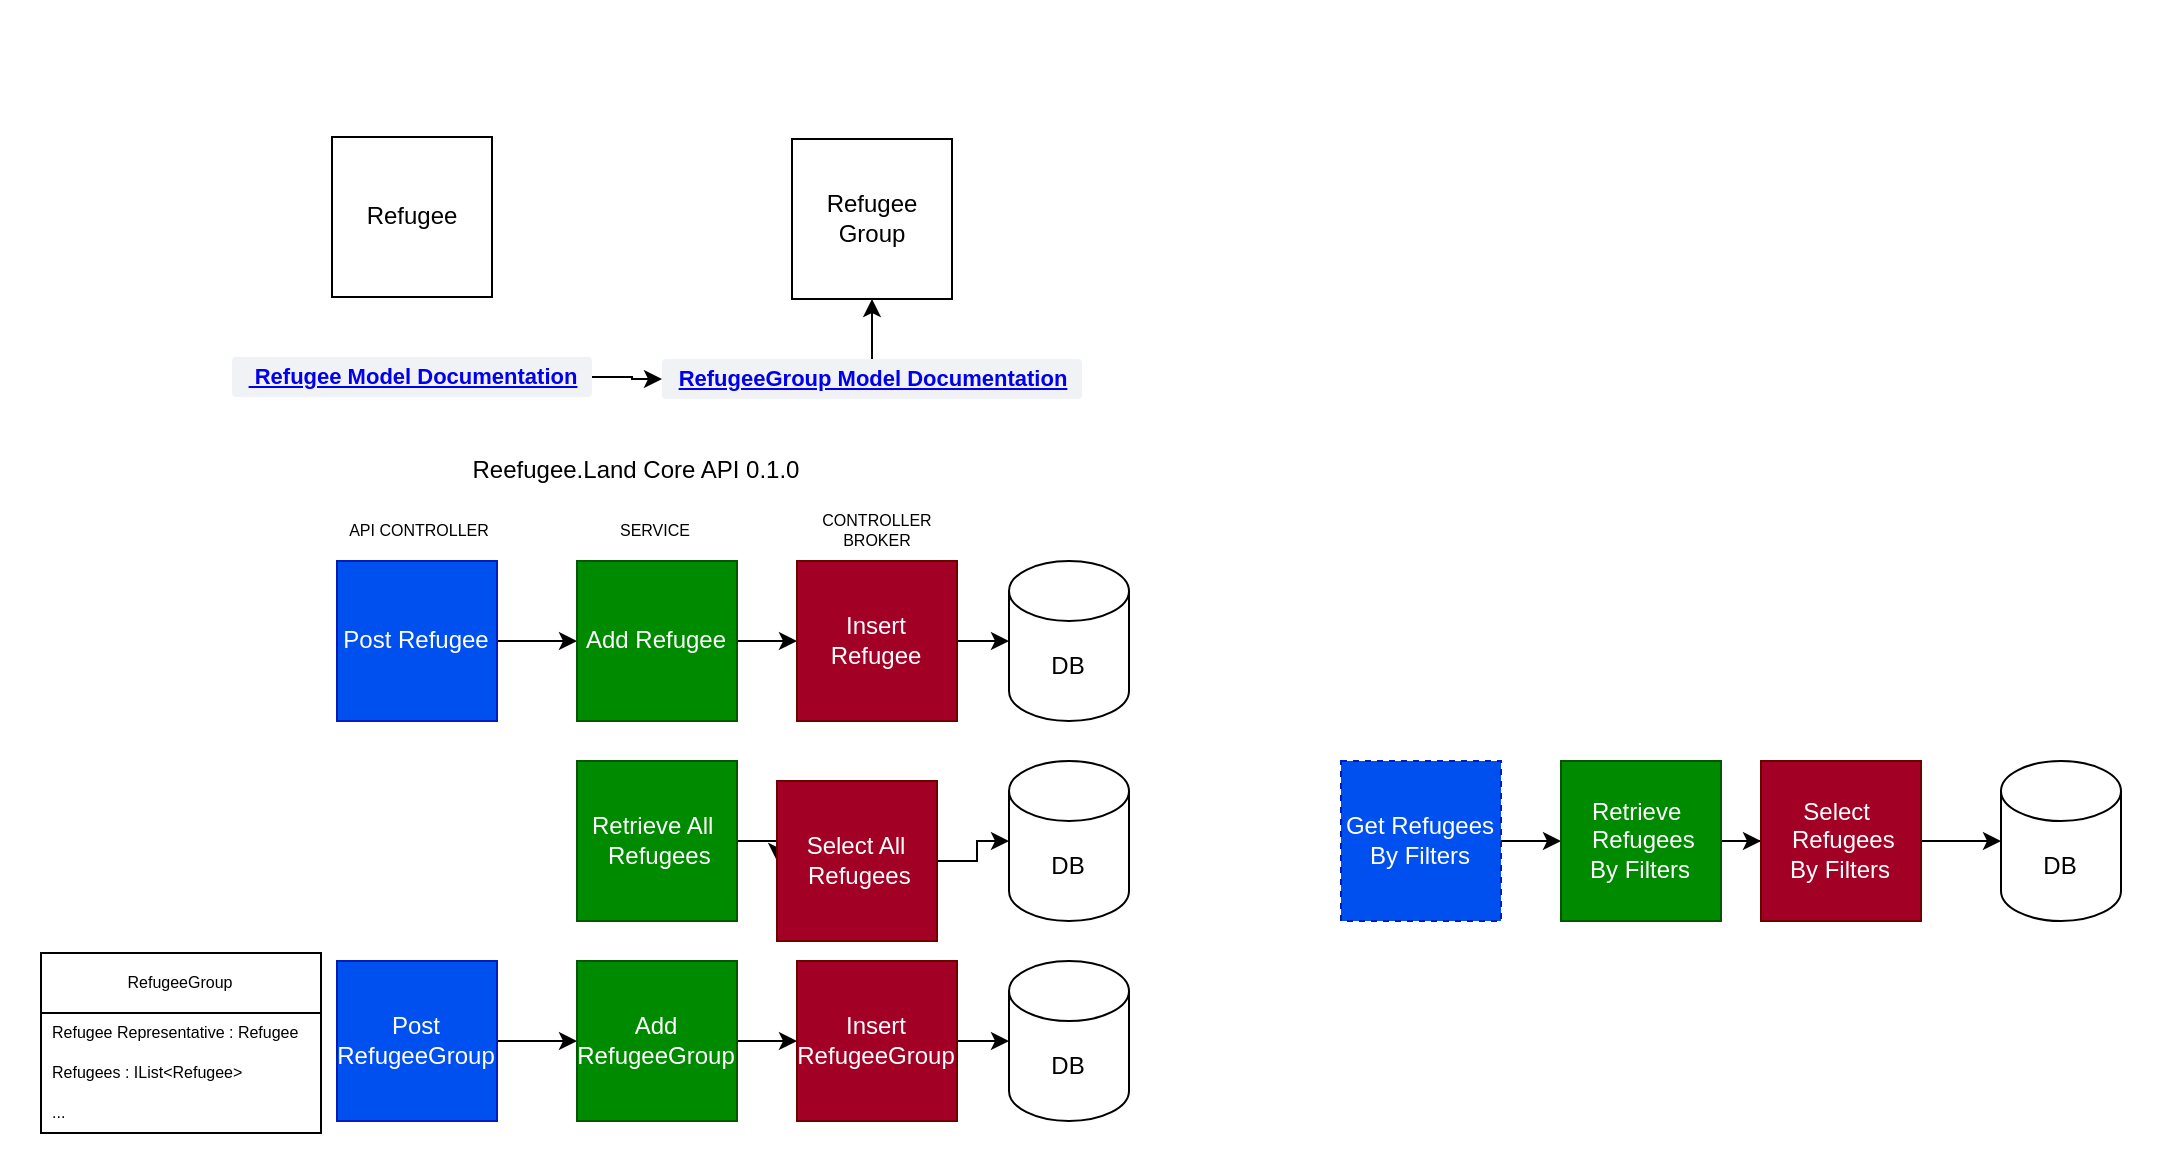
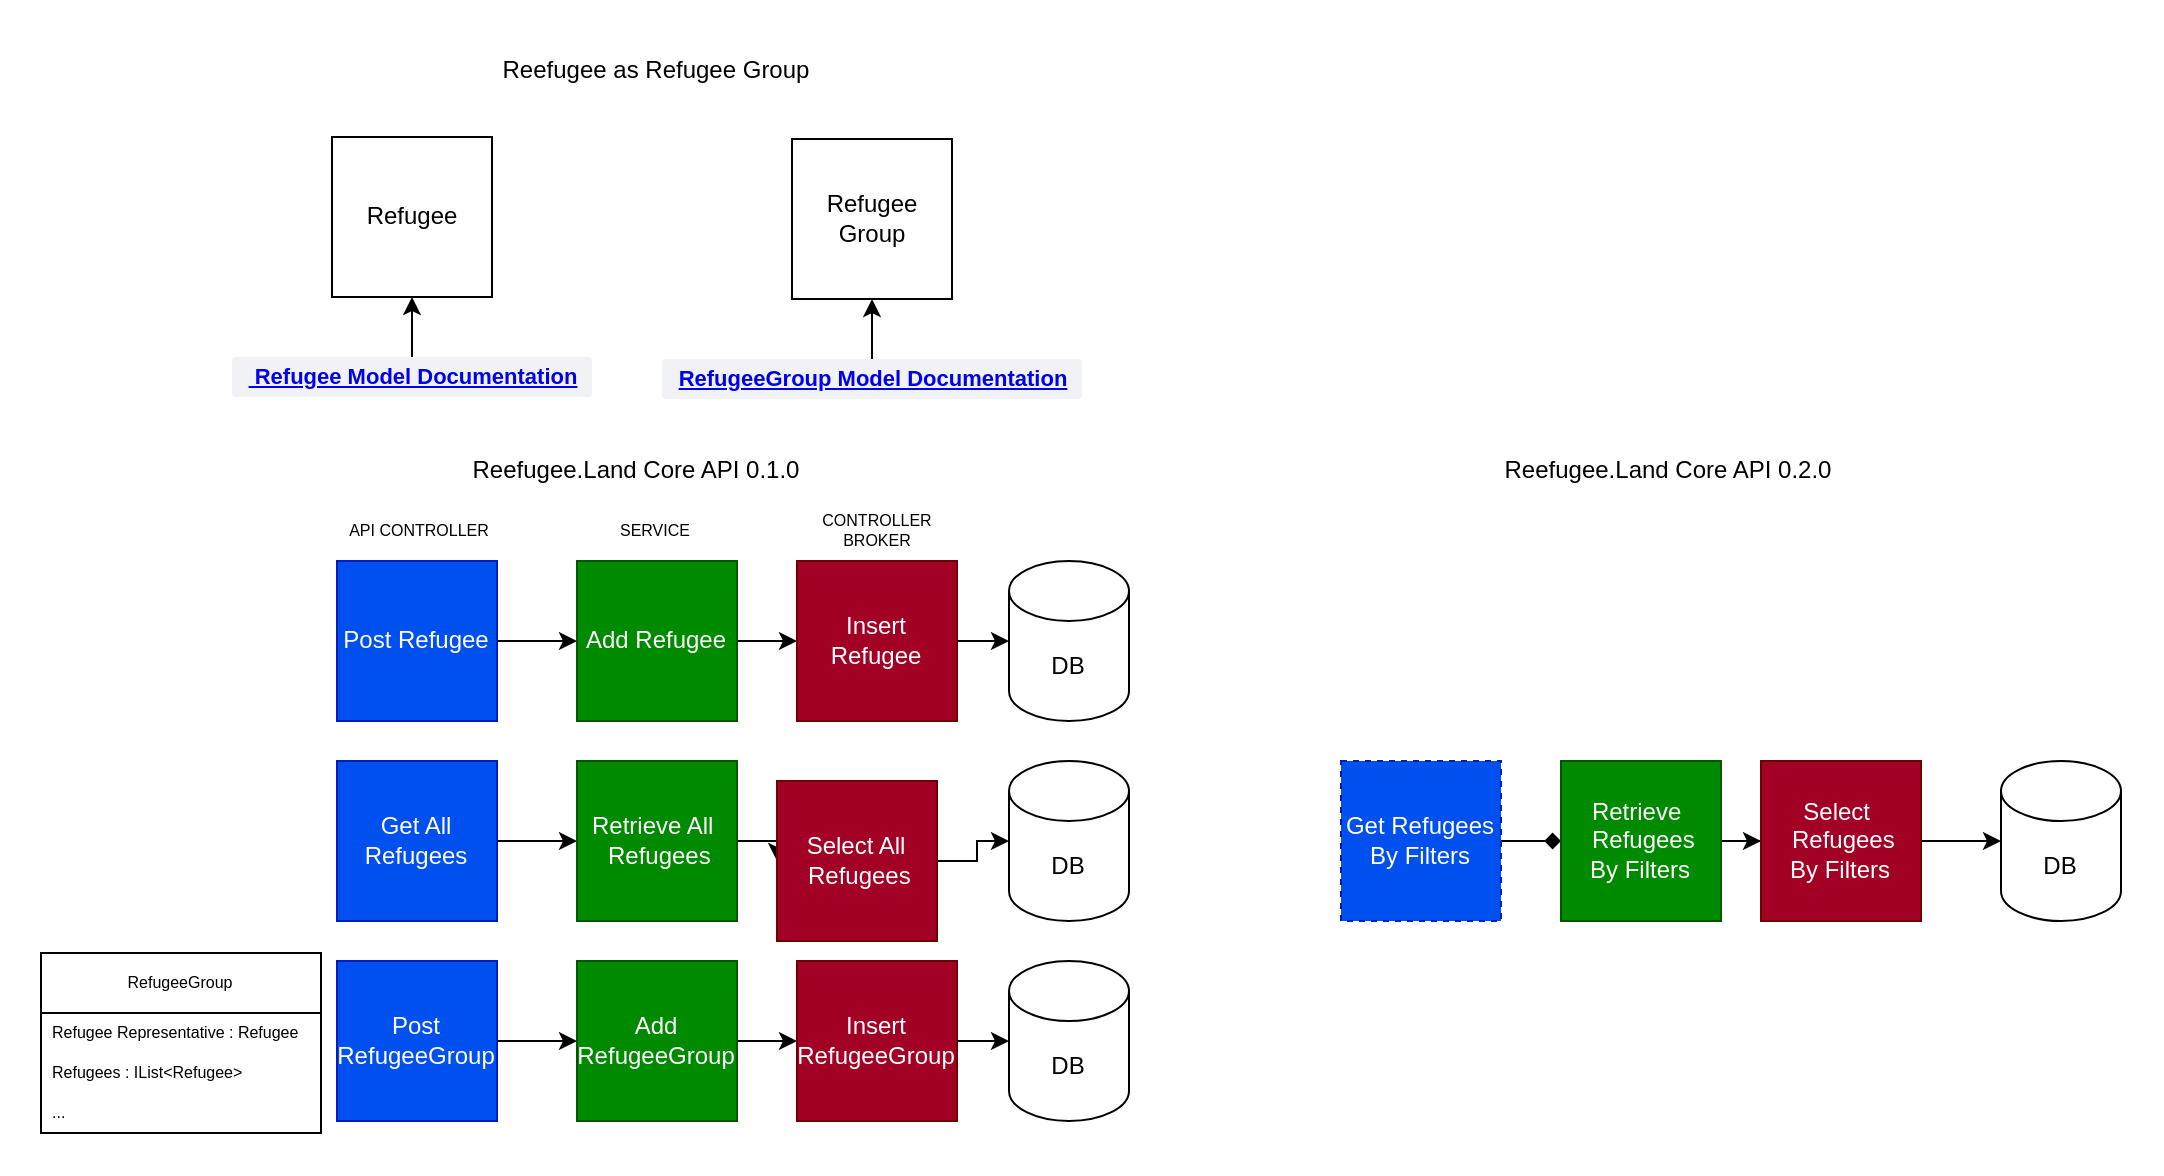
none -> (657, 71)
(621, 377) -> (412, 320)
none -> (1669, 471)
none -> (417, 841)
none -> (530, 841)
(1545, 841) -> (1544, 841)
